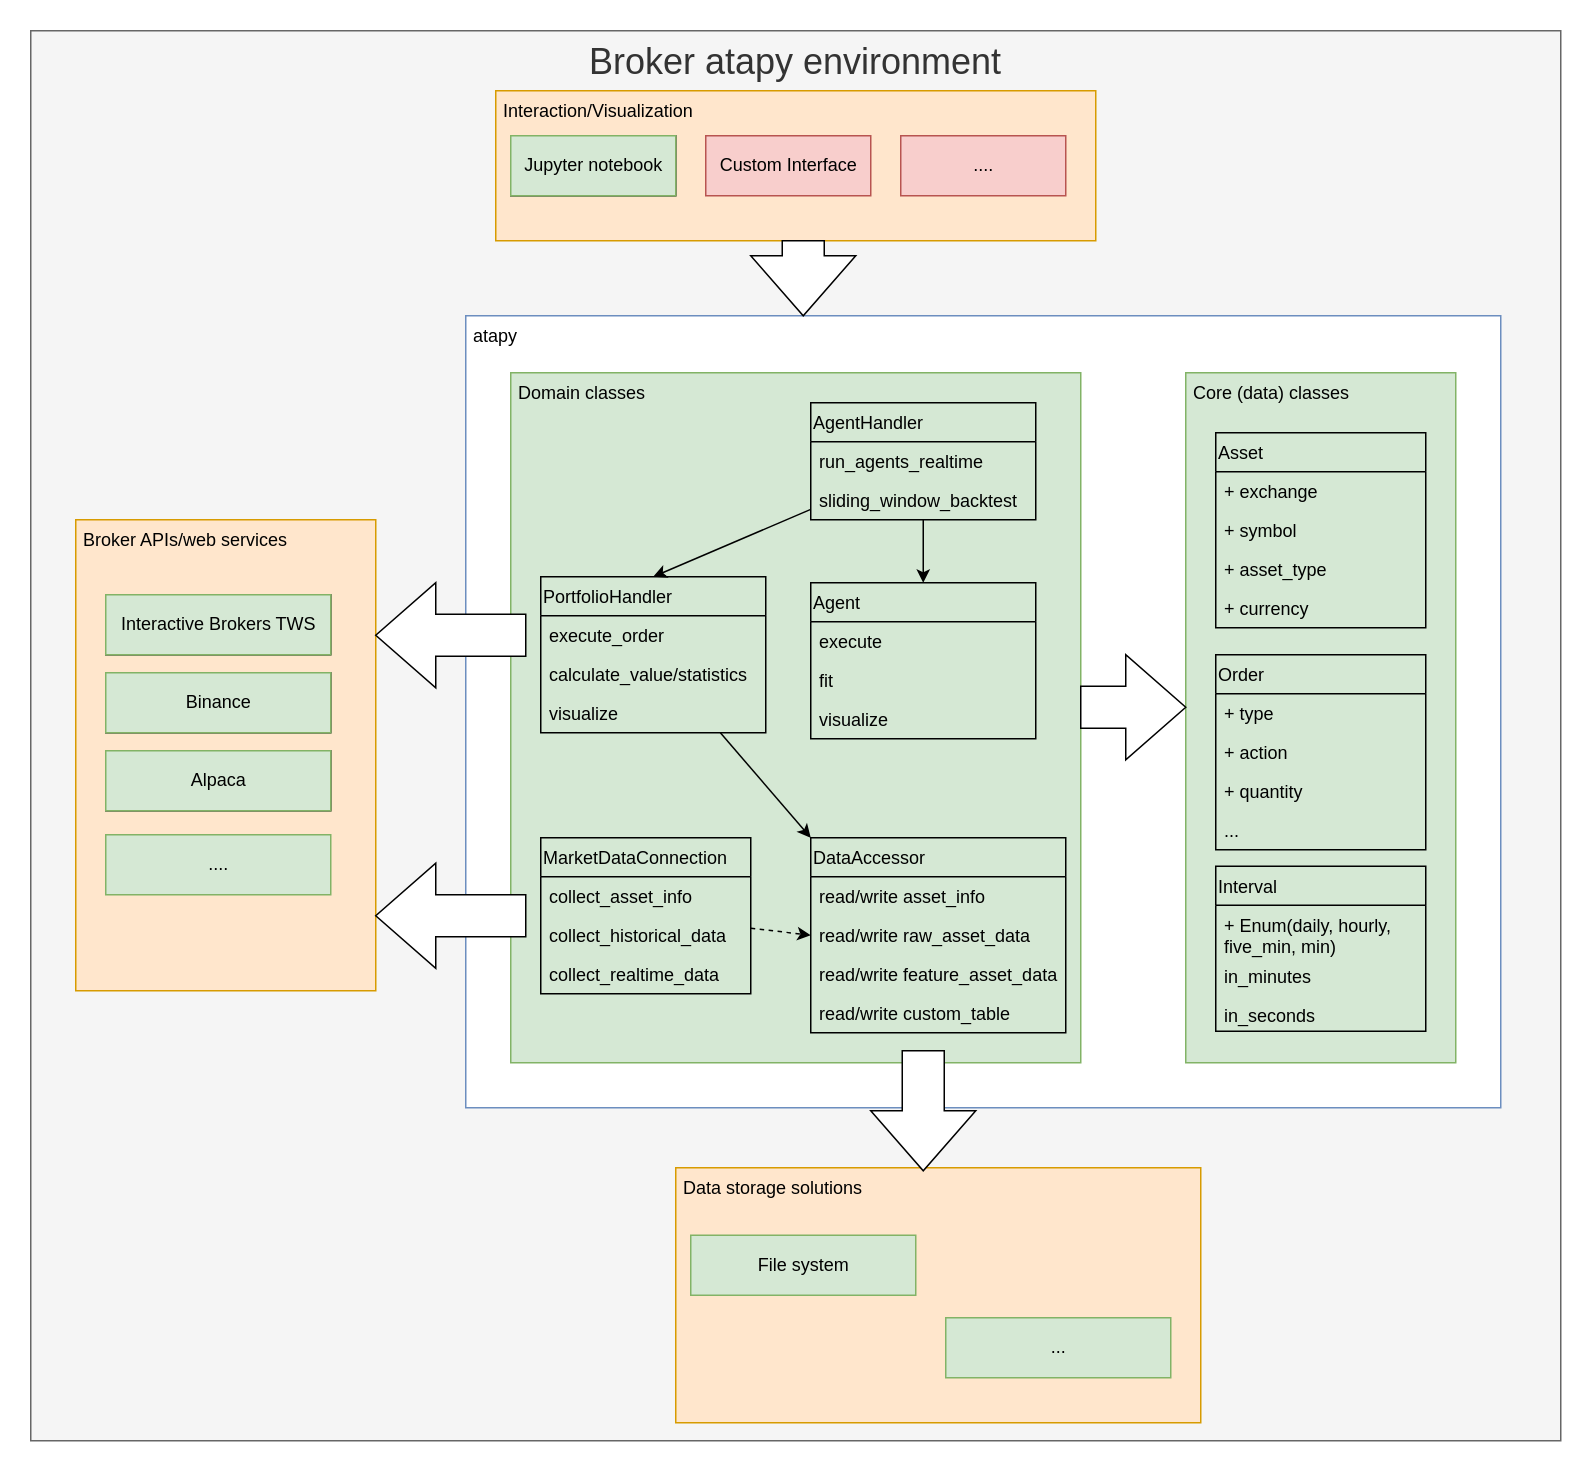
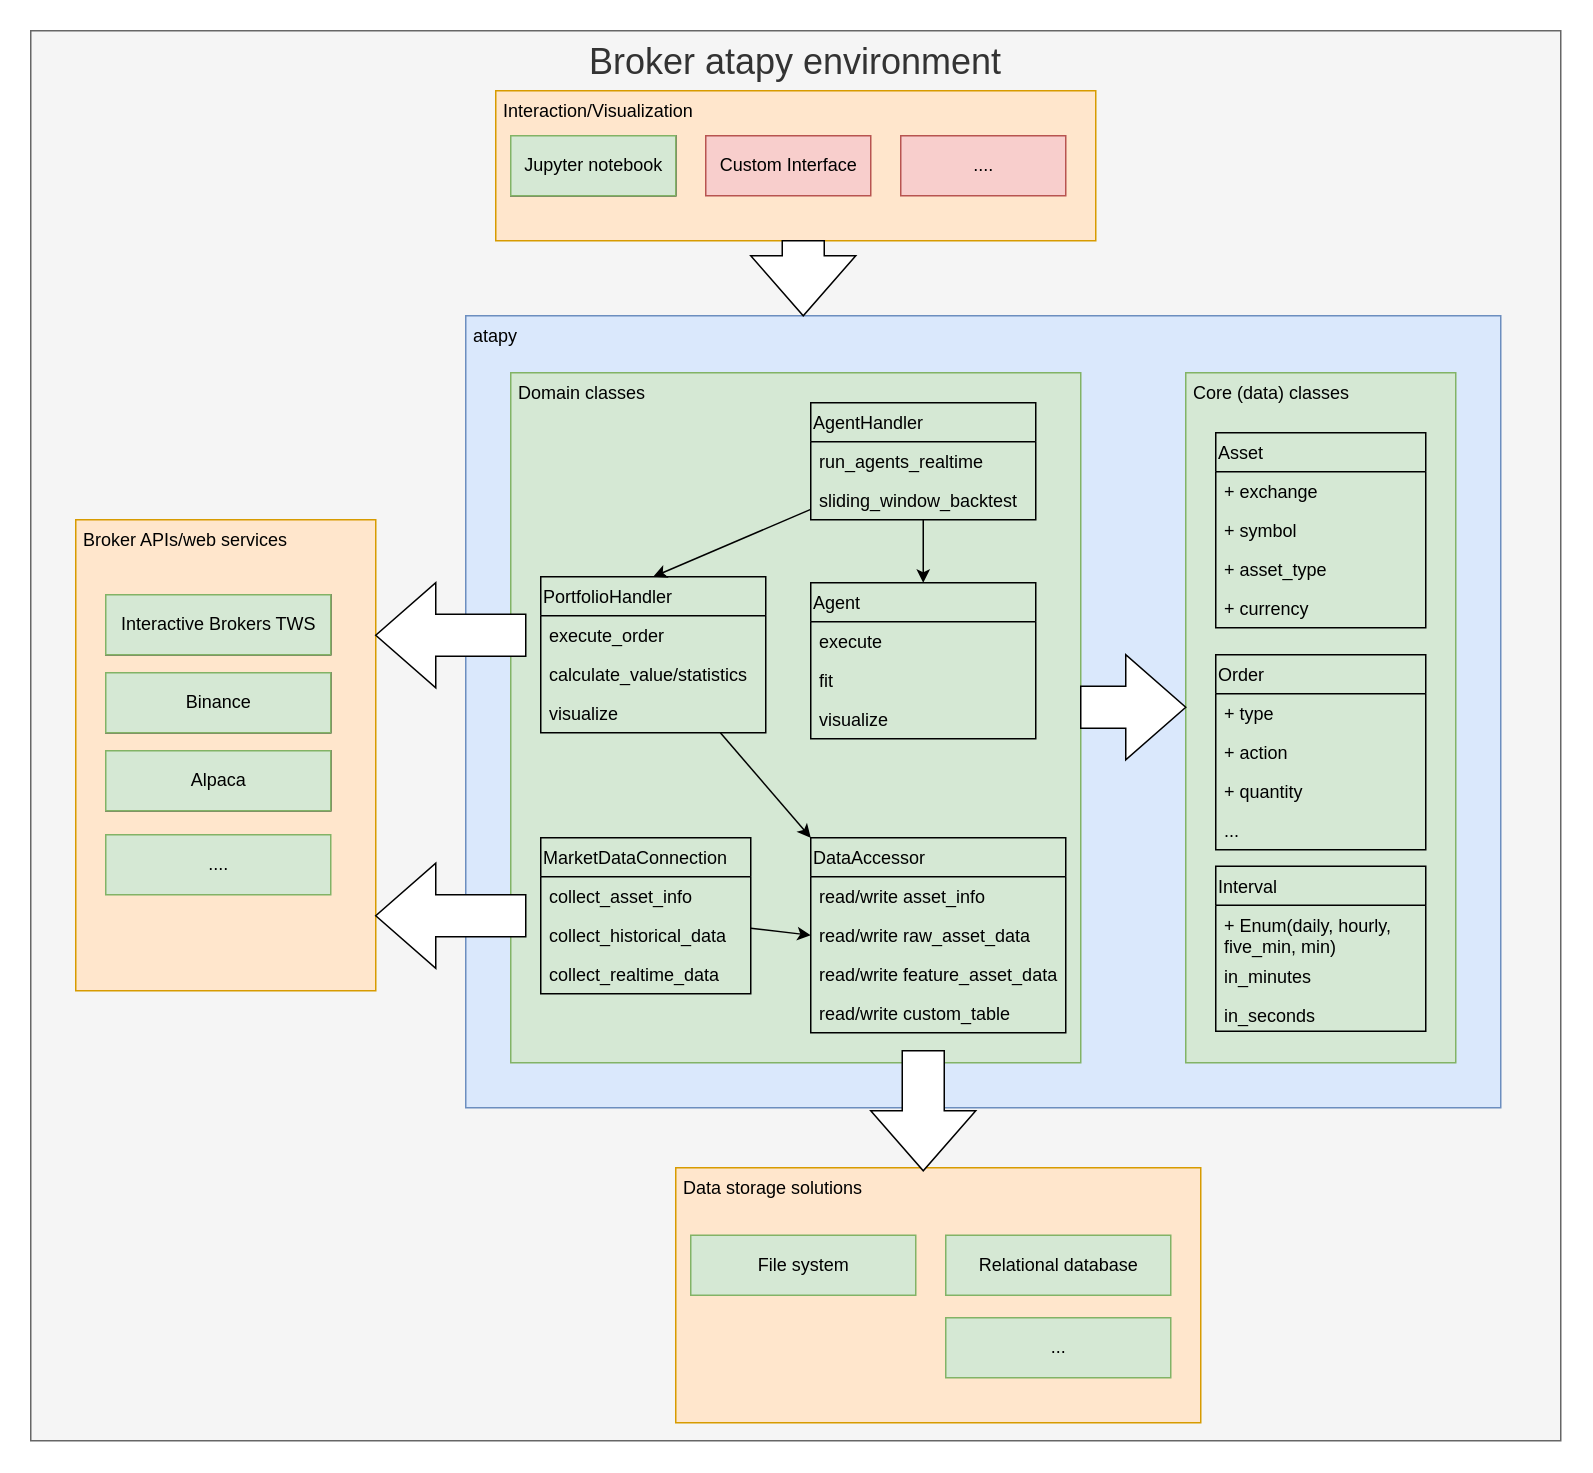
(494, 337) -> (494, 337)
(774, 931) -> (774, 931)
none -> (1058, 1265)
